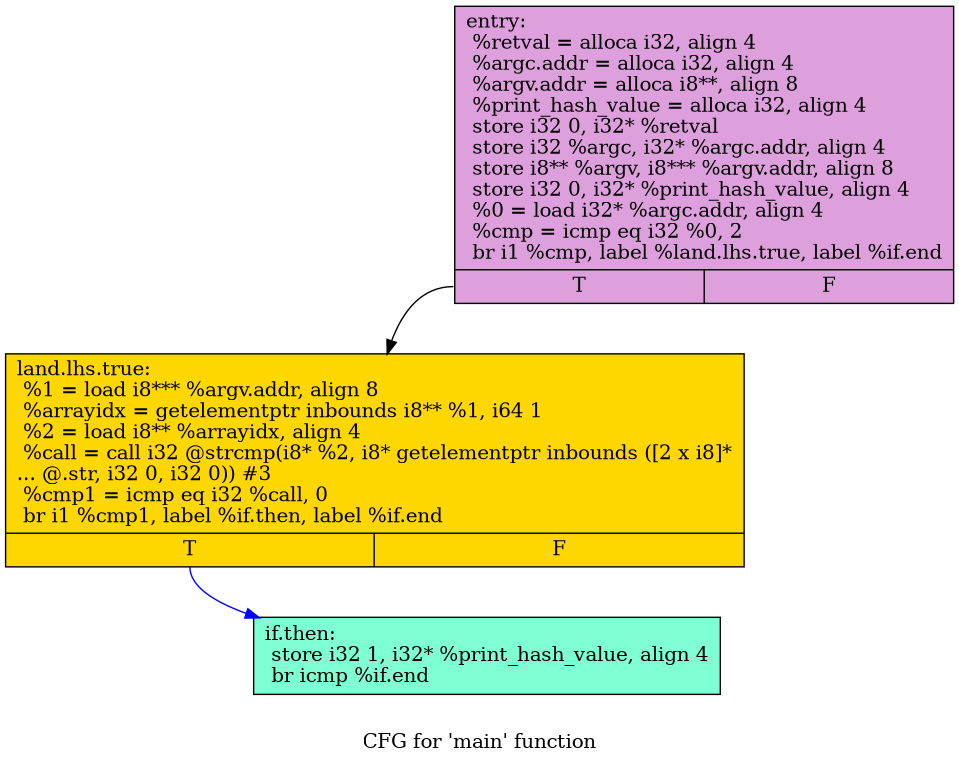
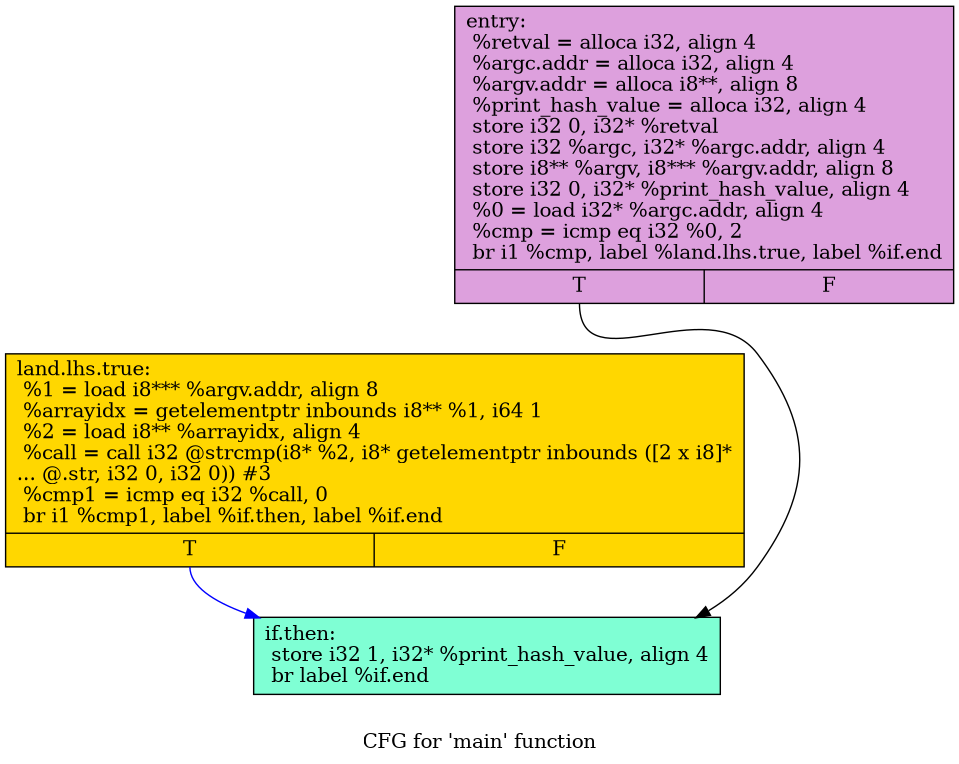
(414, 303) -> (782, 393)
(348, 676) -> (348, 676)
